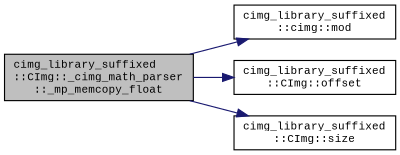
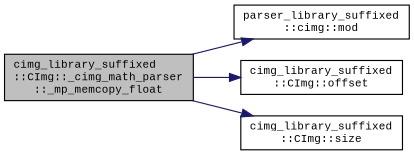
(315, 22) -> (322, 22)
